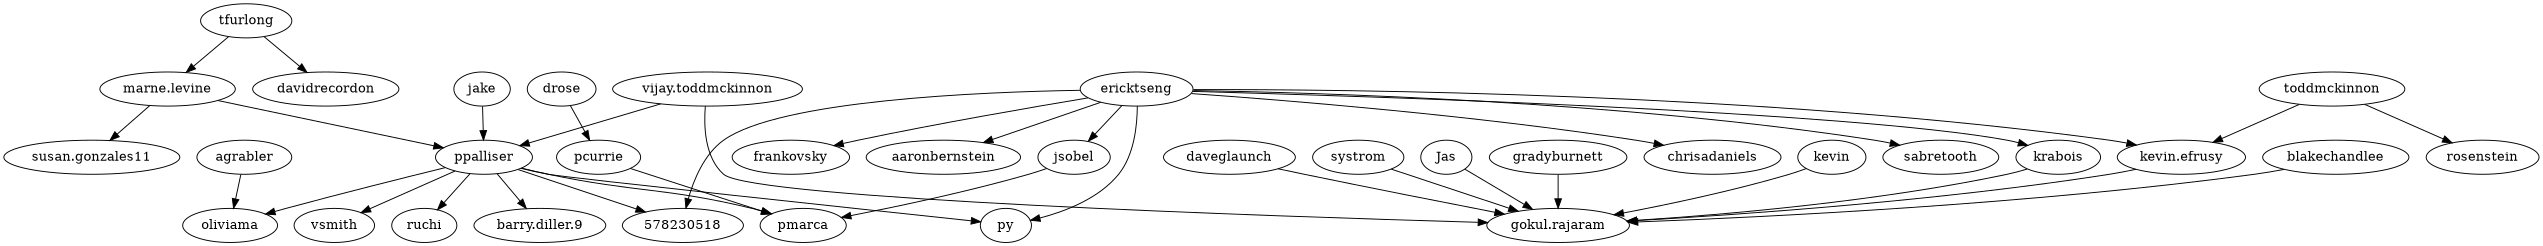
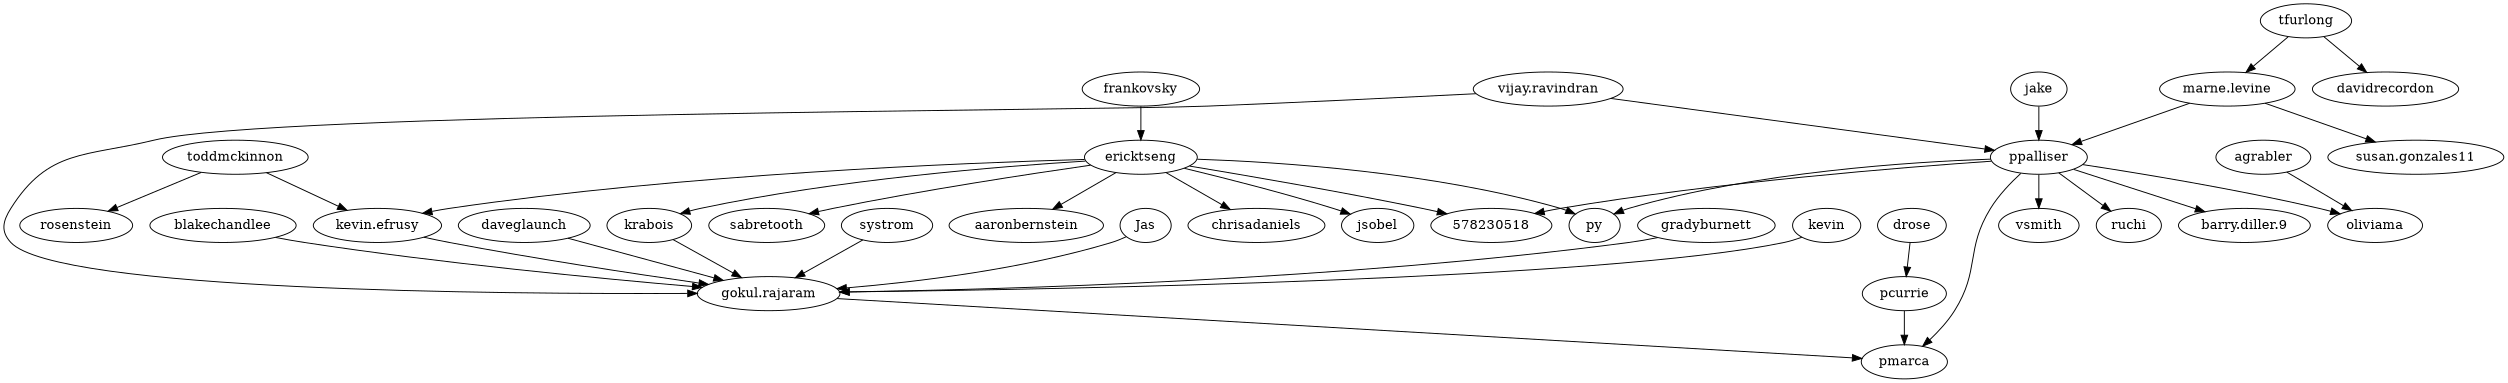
(708, 89) -> (1548, 89)
(965, 119) -> (1141, 118)
(949, 195) -> (1345, 328)
